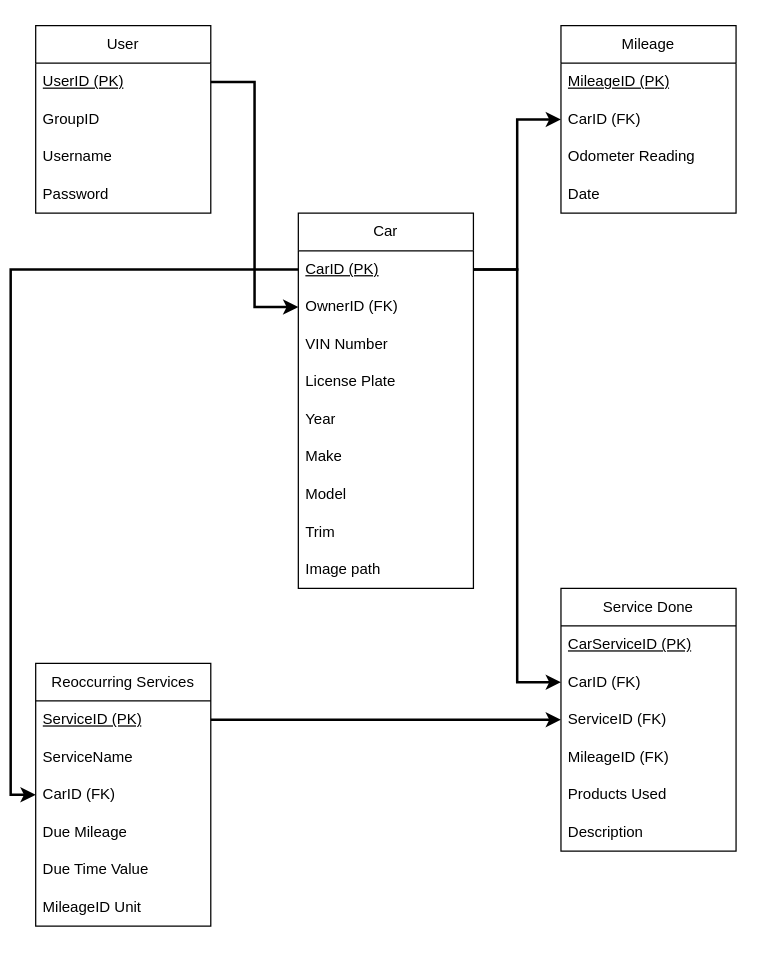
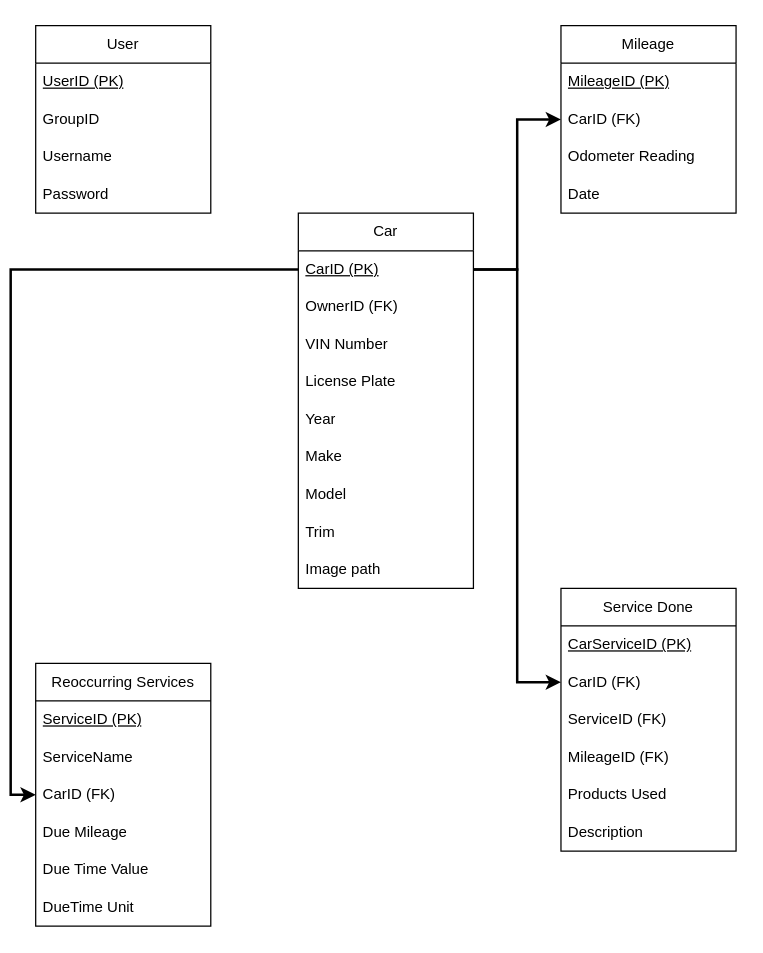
(254, 190) -> none
(381, 719) -> none
(94, 907) -> (88, 907)
